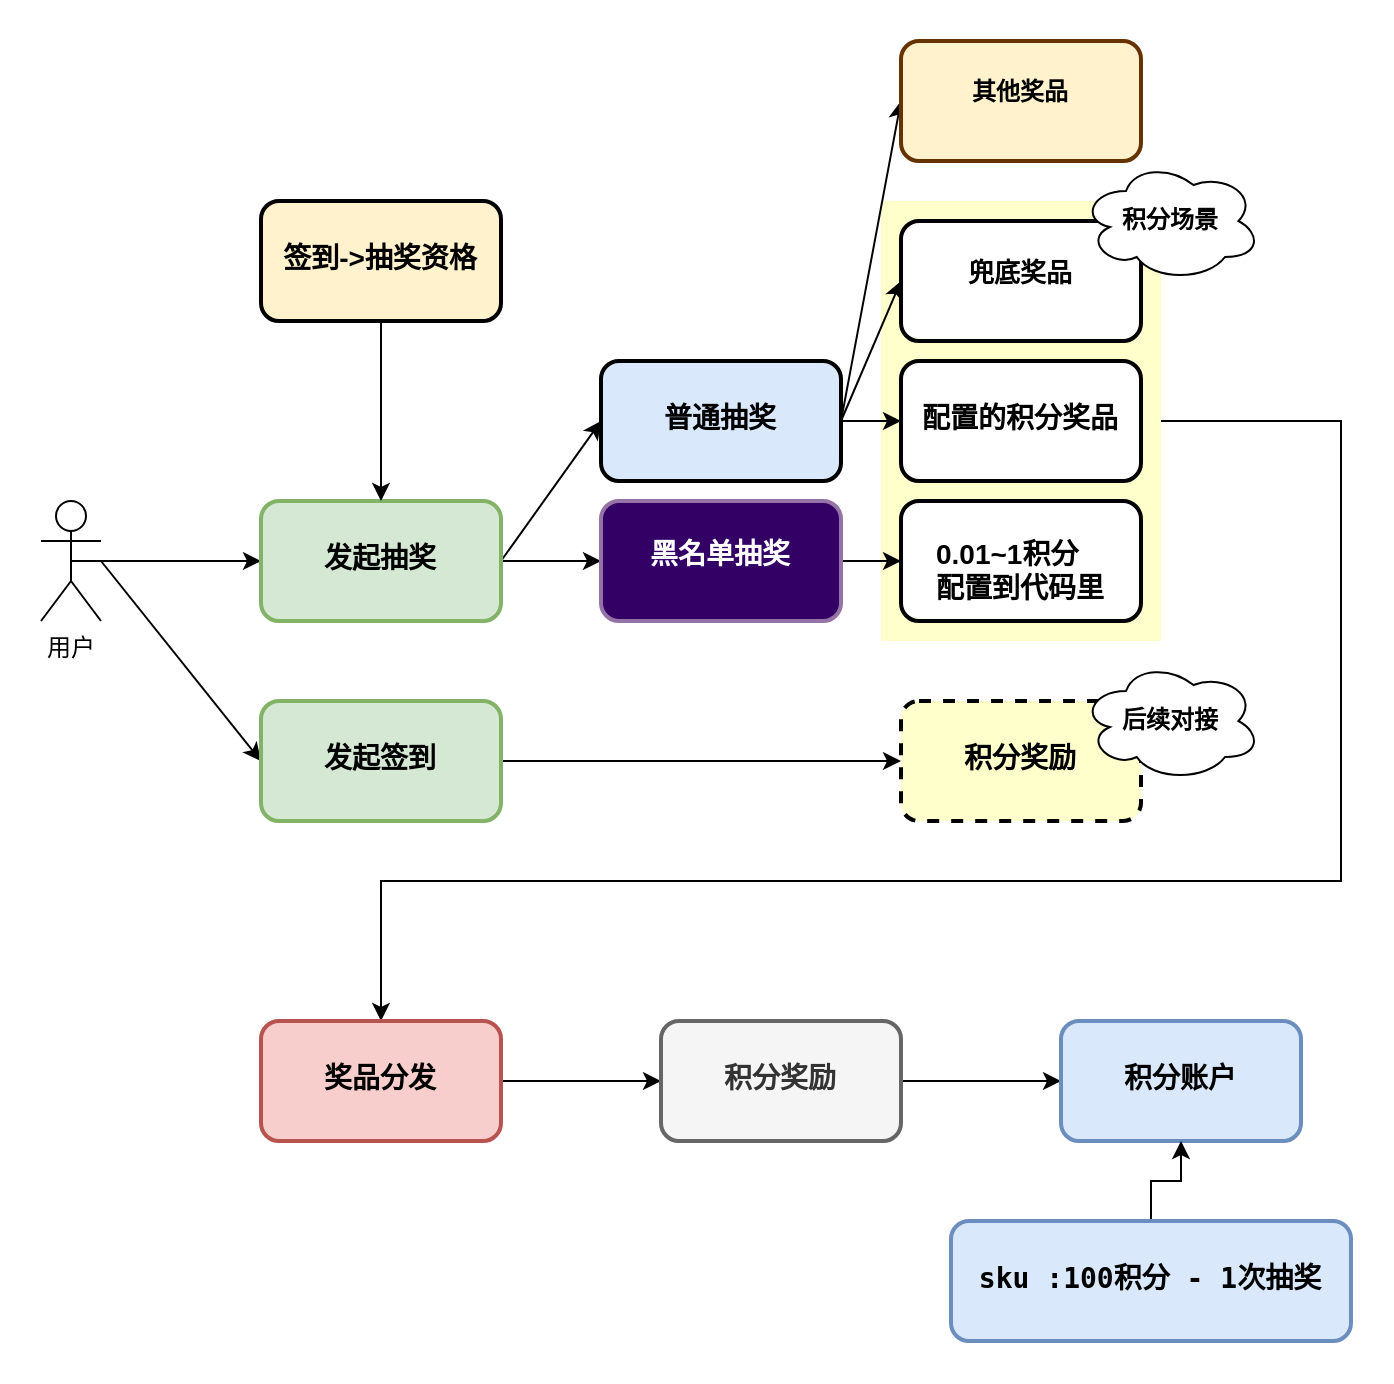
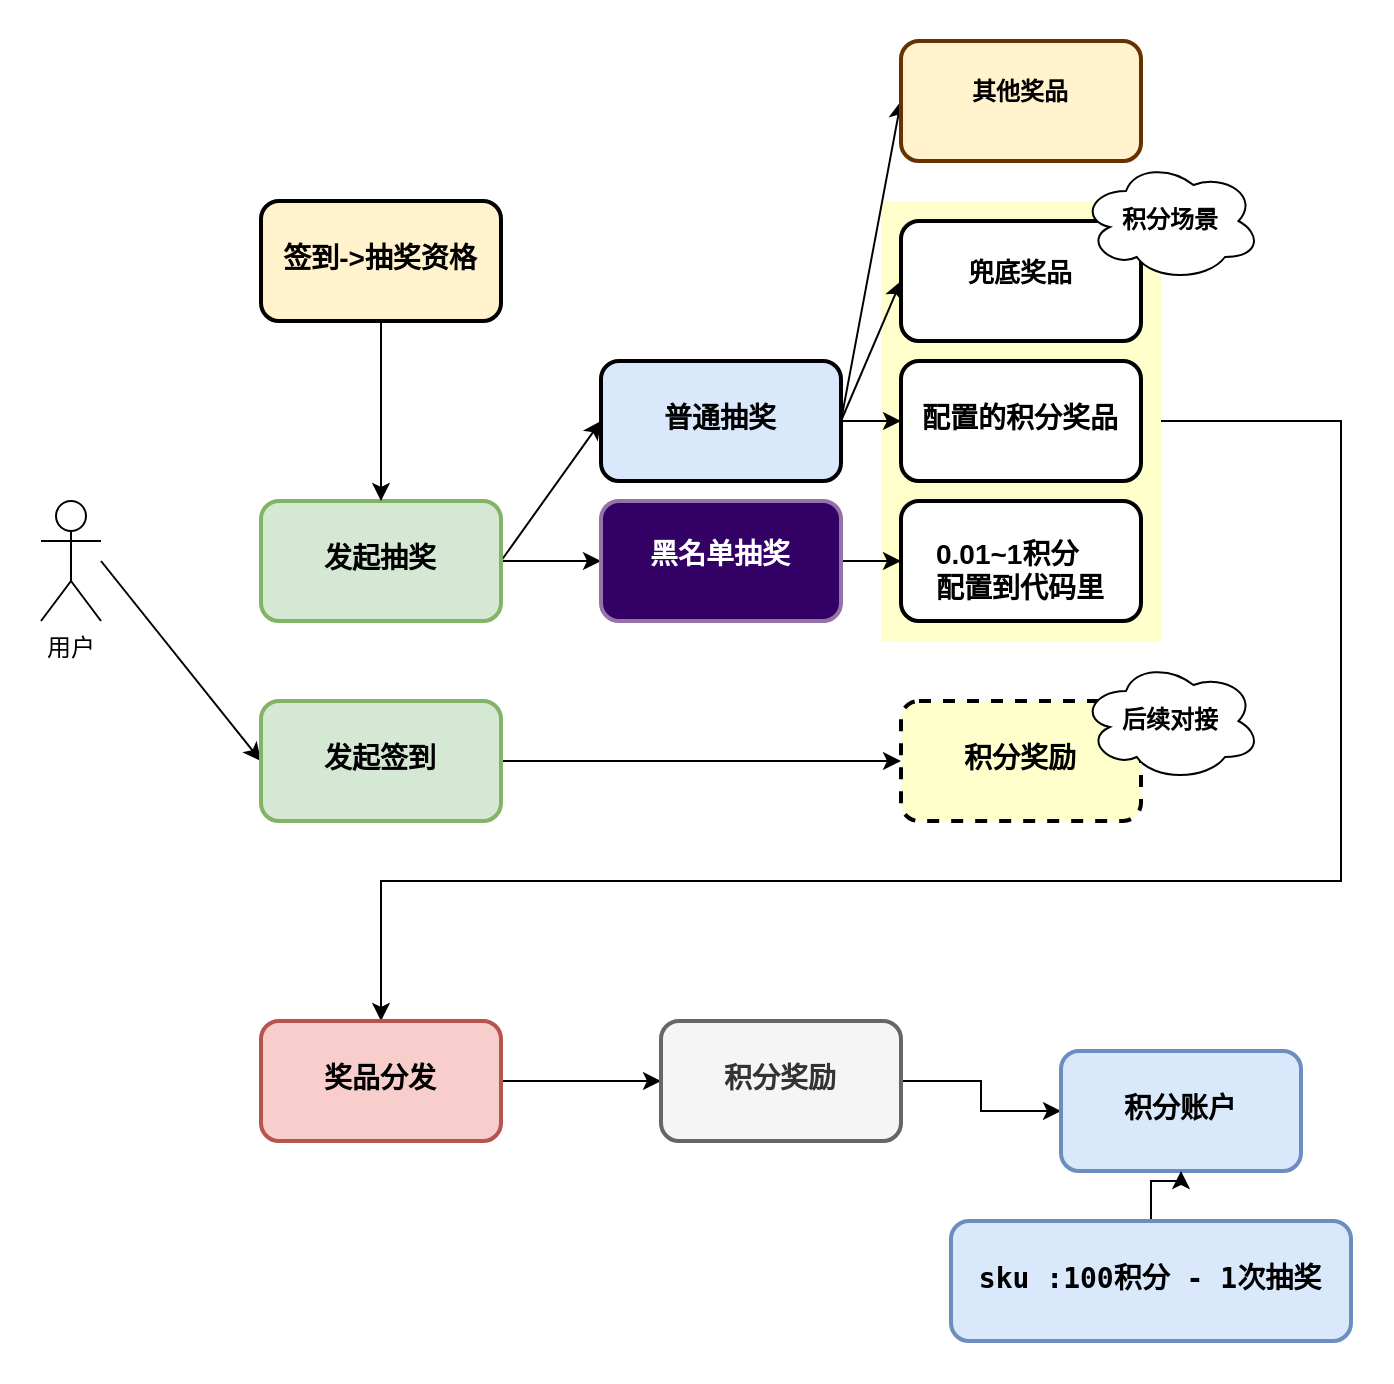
(169, 561) -> none
(1181, 1081) -> (1181, 1111)
